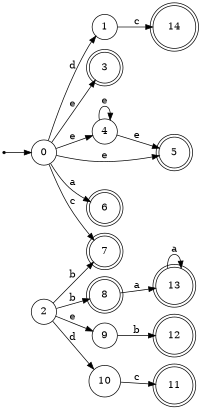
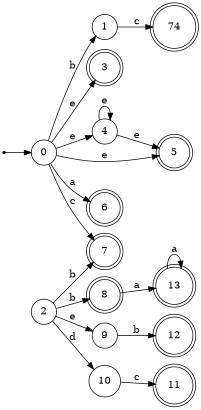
(174, 27) -> (174, 27)
(73, 66) -> (73, 66)
